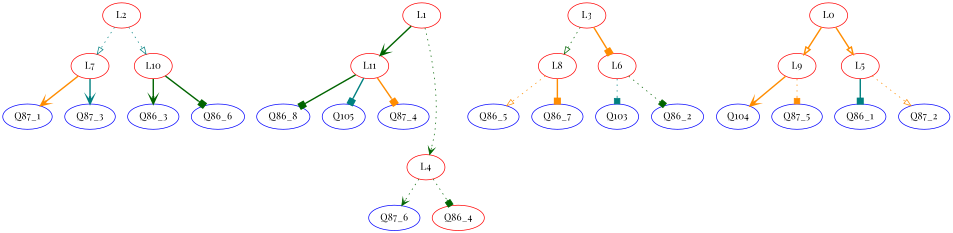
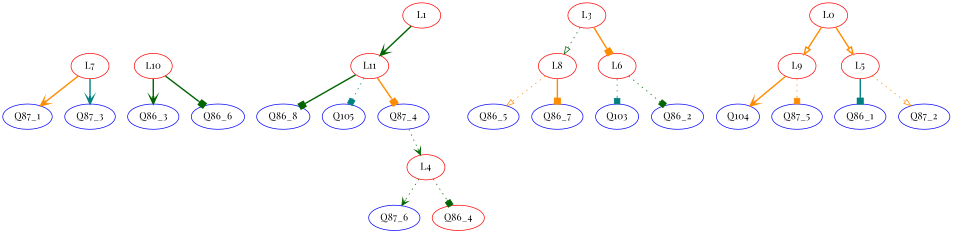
(122, 15) -> none
(358, 88) -> (358, 88)
(435, 88) -> (413, 139)
